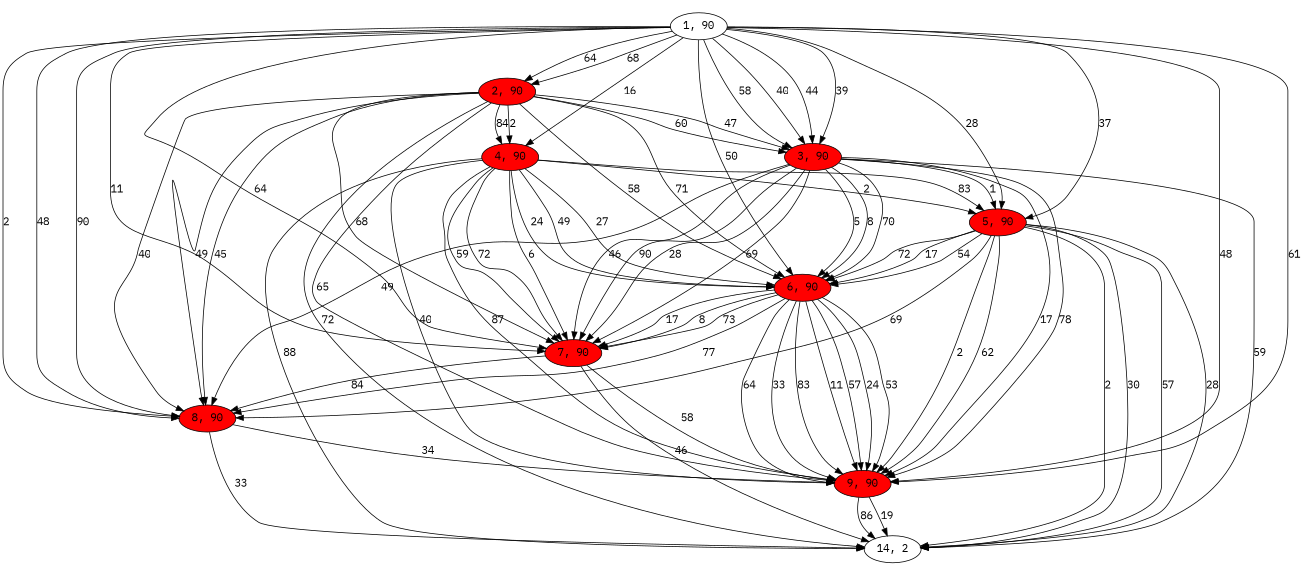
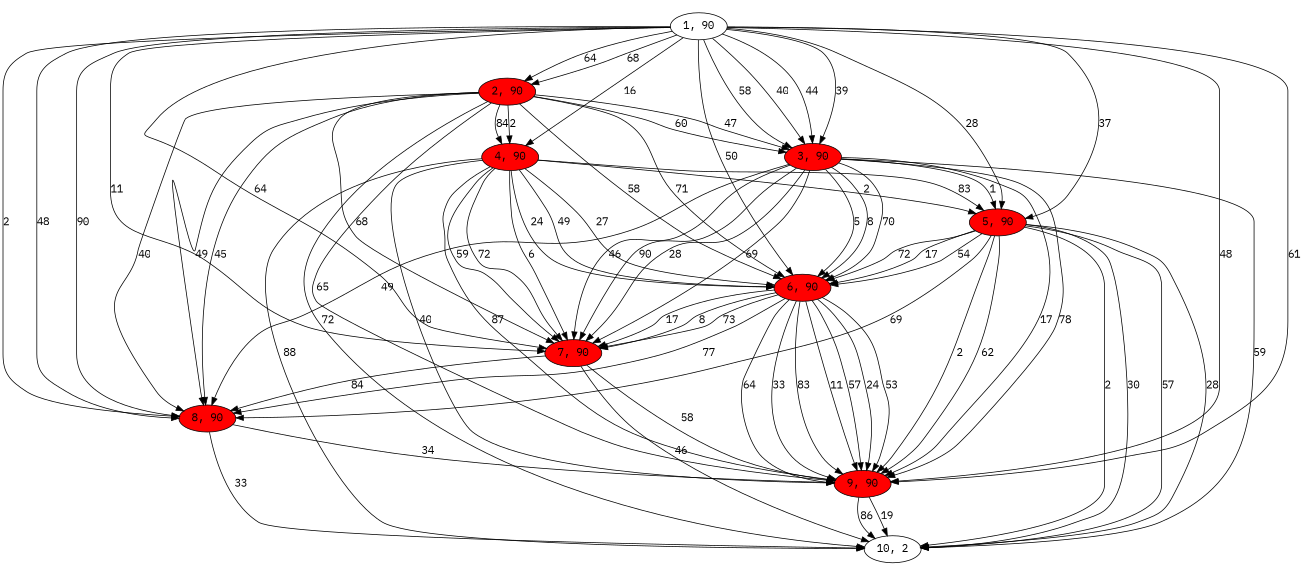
(893, 549) -> (893, 549)
